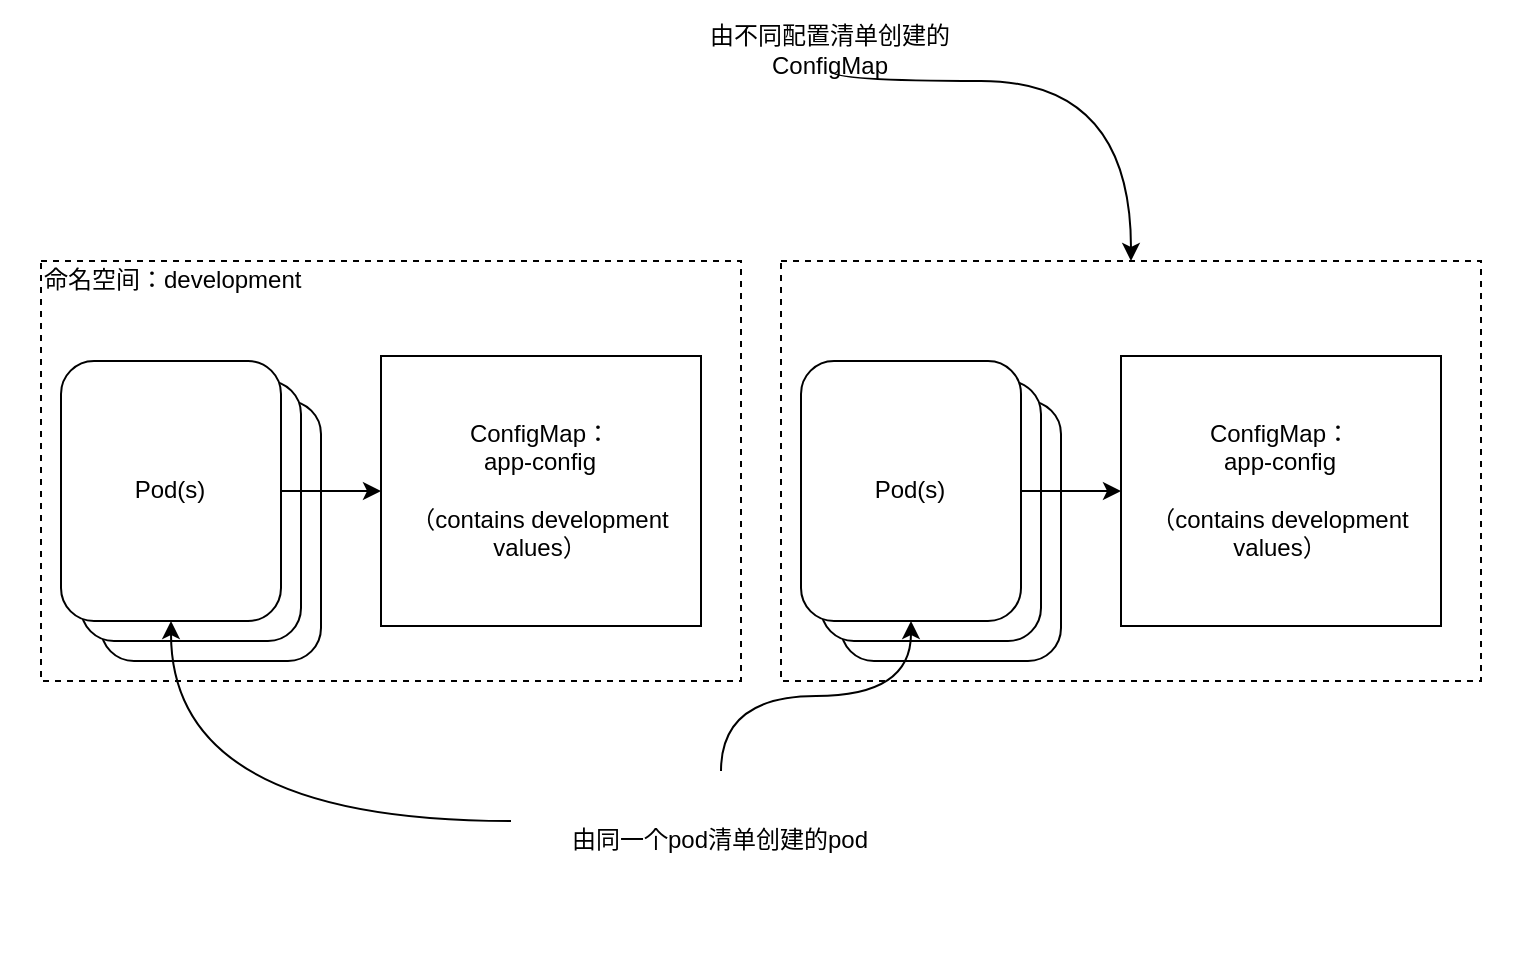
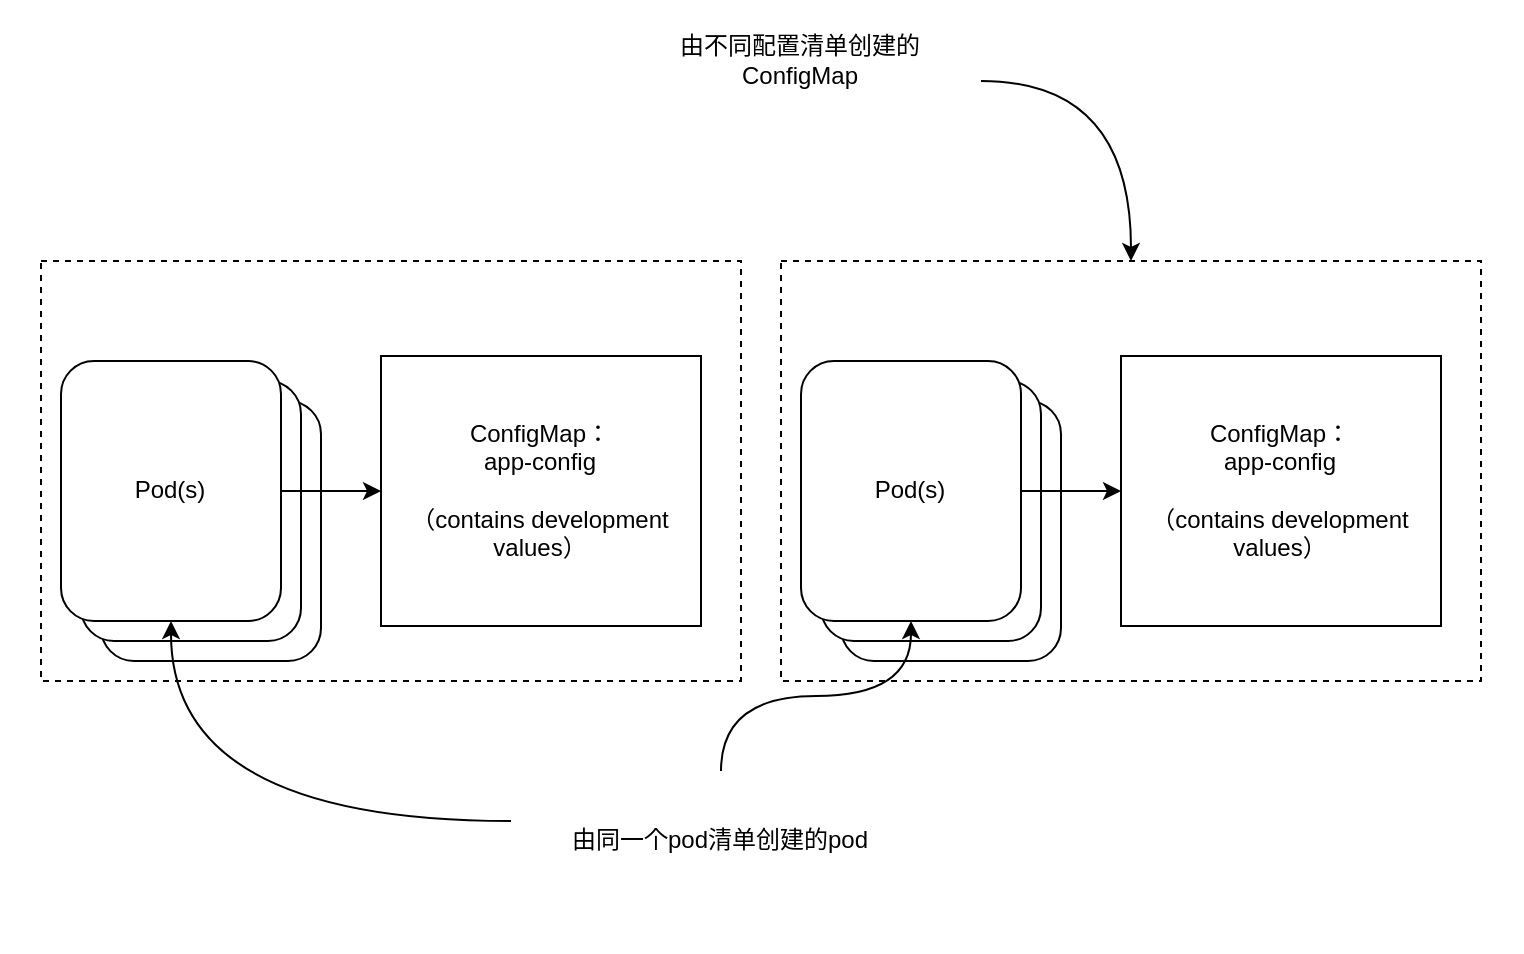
(831, 51) -> (801, 61)
(271, 281) -> none
